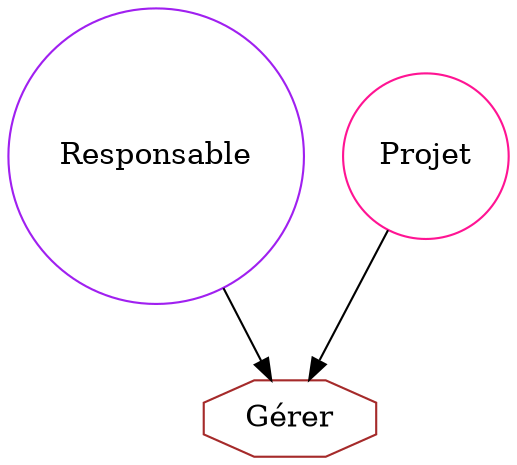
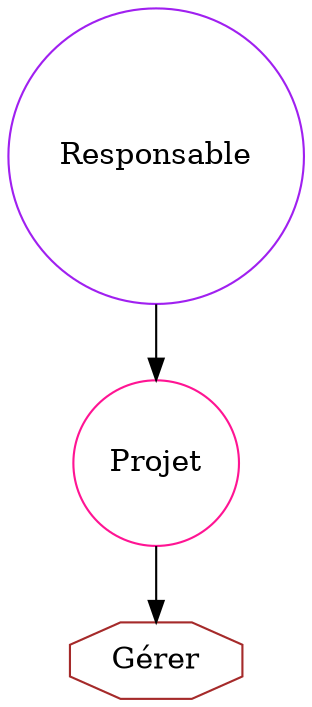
(242, 325) -> (156, 331)
